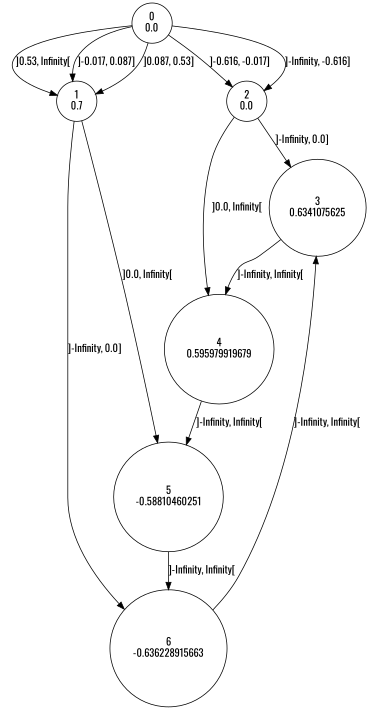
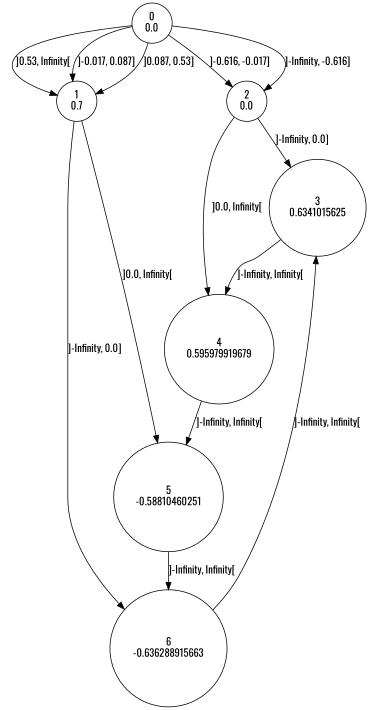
(318, 208) -> (318, 208)
(168, 648) -> (168, 648)
